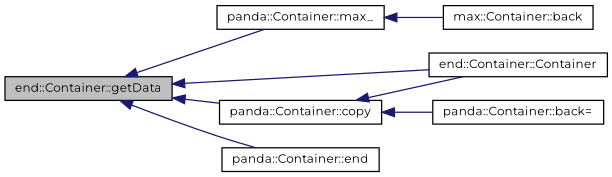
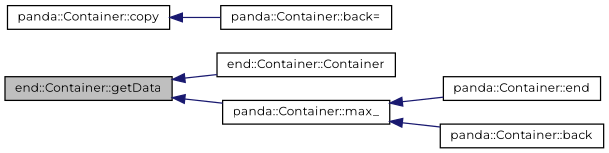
(518, 17) -> (522, 136)
(416, 87) -> none
(202, 101) -> none
(193, 128) -> (423, 99)
